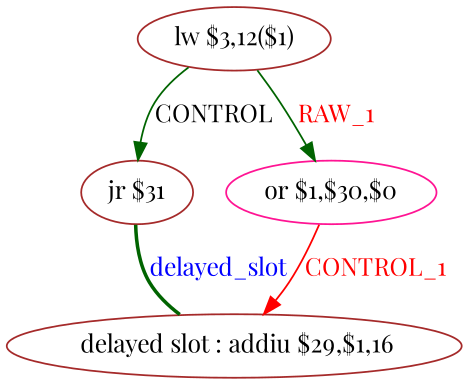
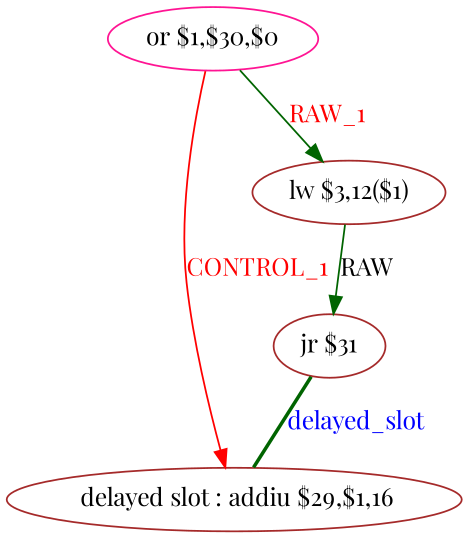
(283, 107) -> (275, 109)
(214, 116) -> (368, 269)
